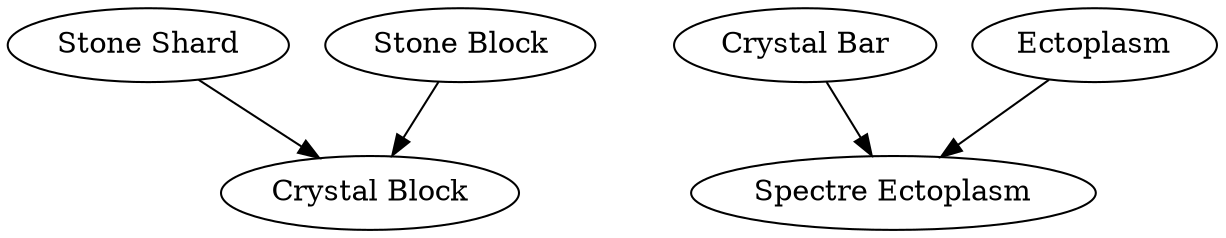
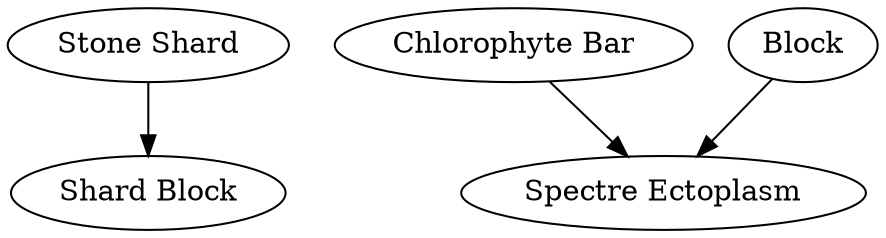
(460, 45) -> none
(805, 45) -> (514, 45)
(1095, 45) -> (803, 45)
(370, 193) -> (148, 193)
